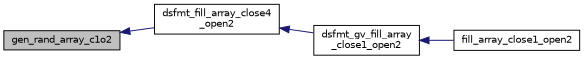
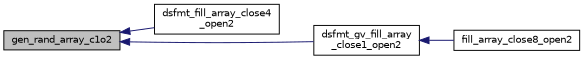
(301, 31) -> (222, 43)
(517, 40) -> (517, 40)
